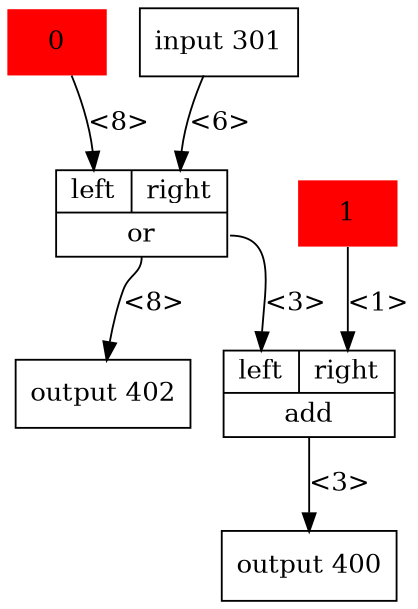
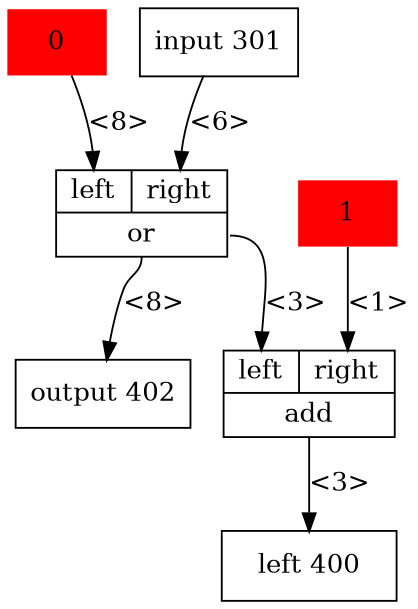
(309, 566) -> (309, 566)
